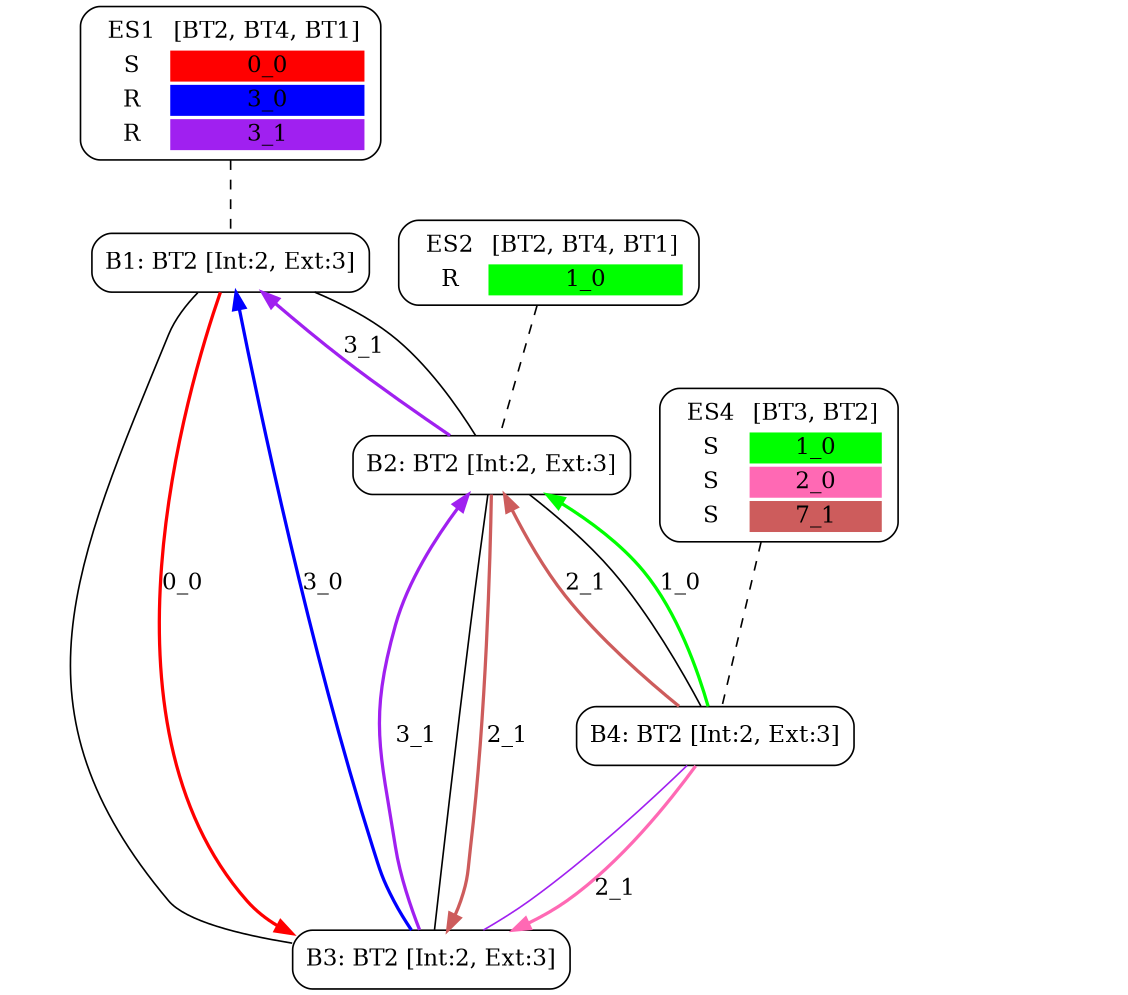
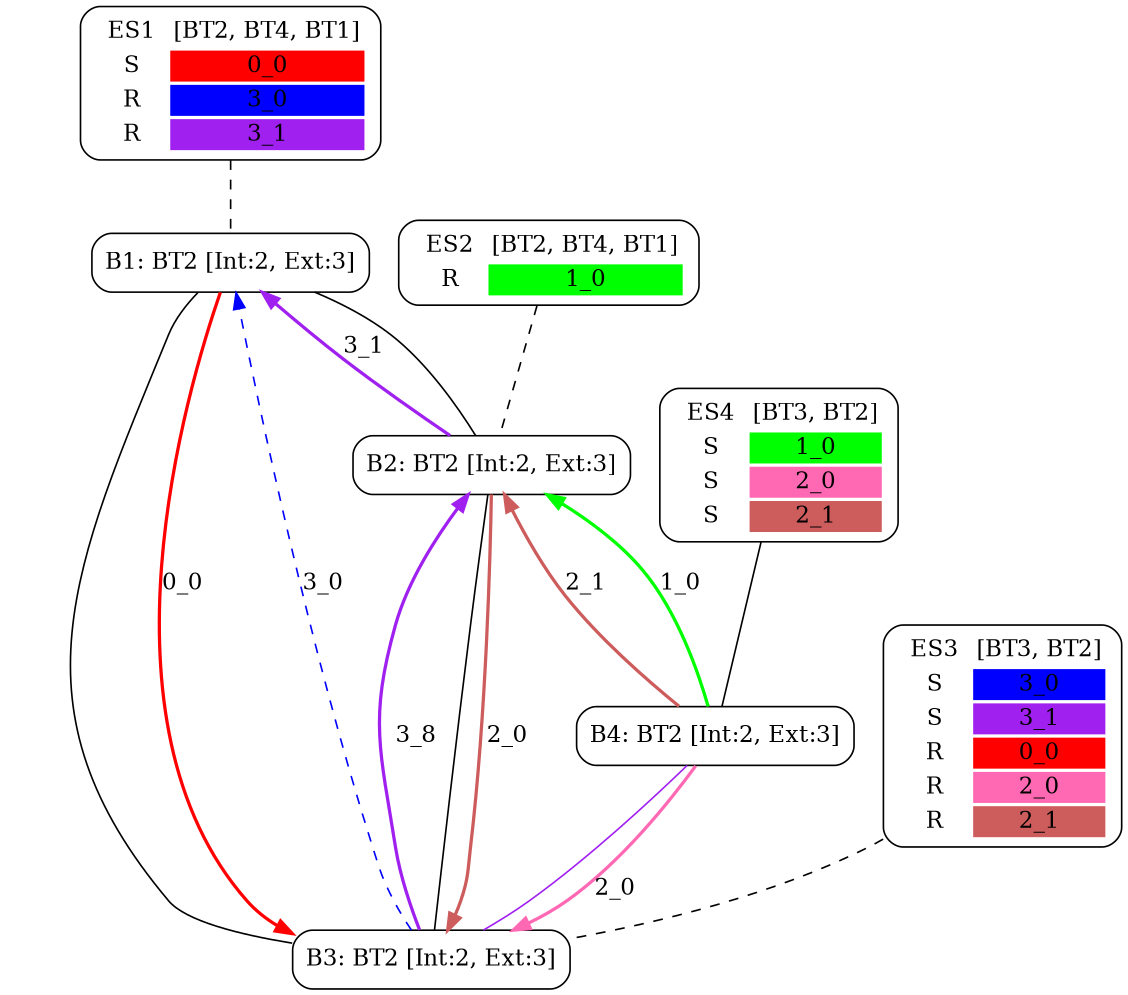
(816, 516) -> (816, 516)
(628, 590) -> none
(310, 624) -> (310, 624)
(742, 624) -> (742, 624)
(416, 736) -> (416, 736)
(507, 736) -> (507, 736)
none -> (1003, 736)
(615, 889) -> (615, 889)
